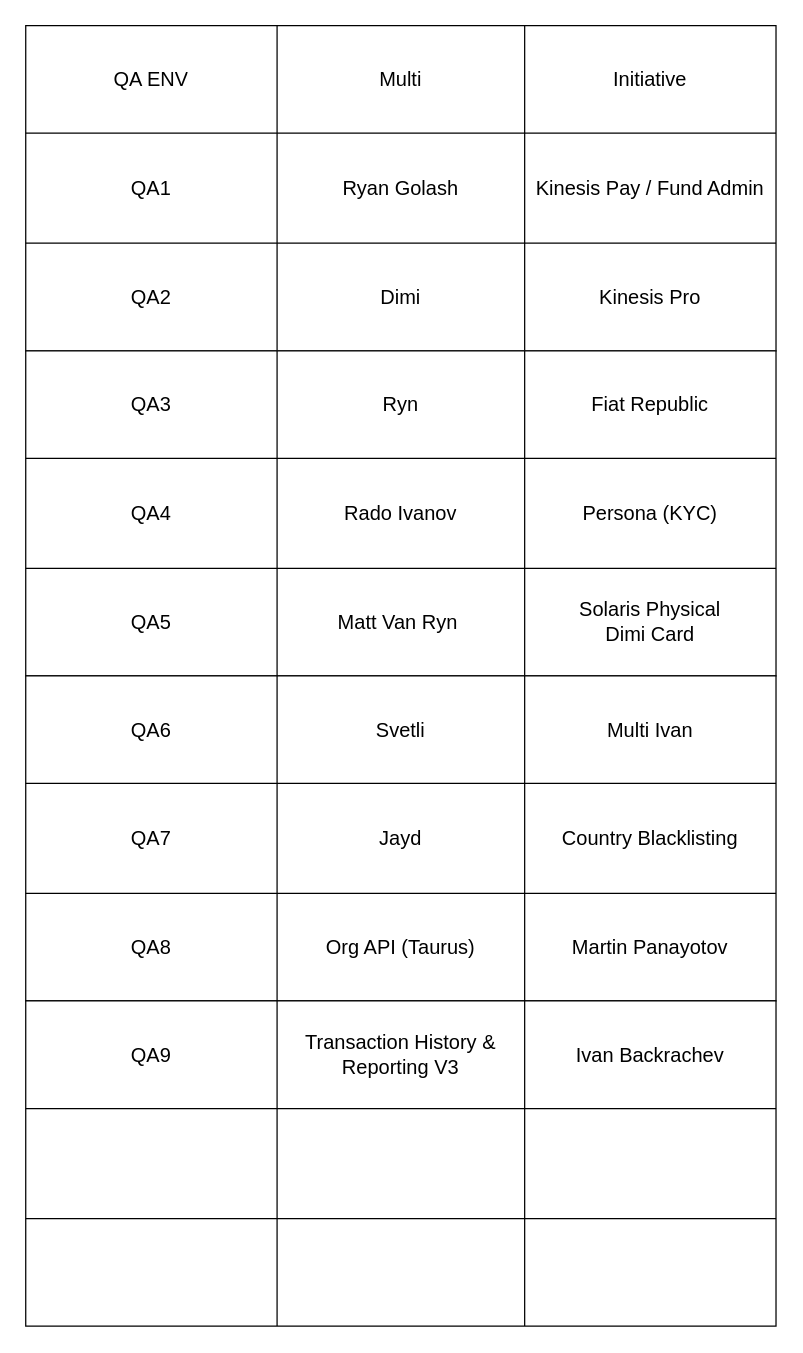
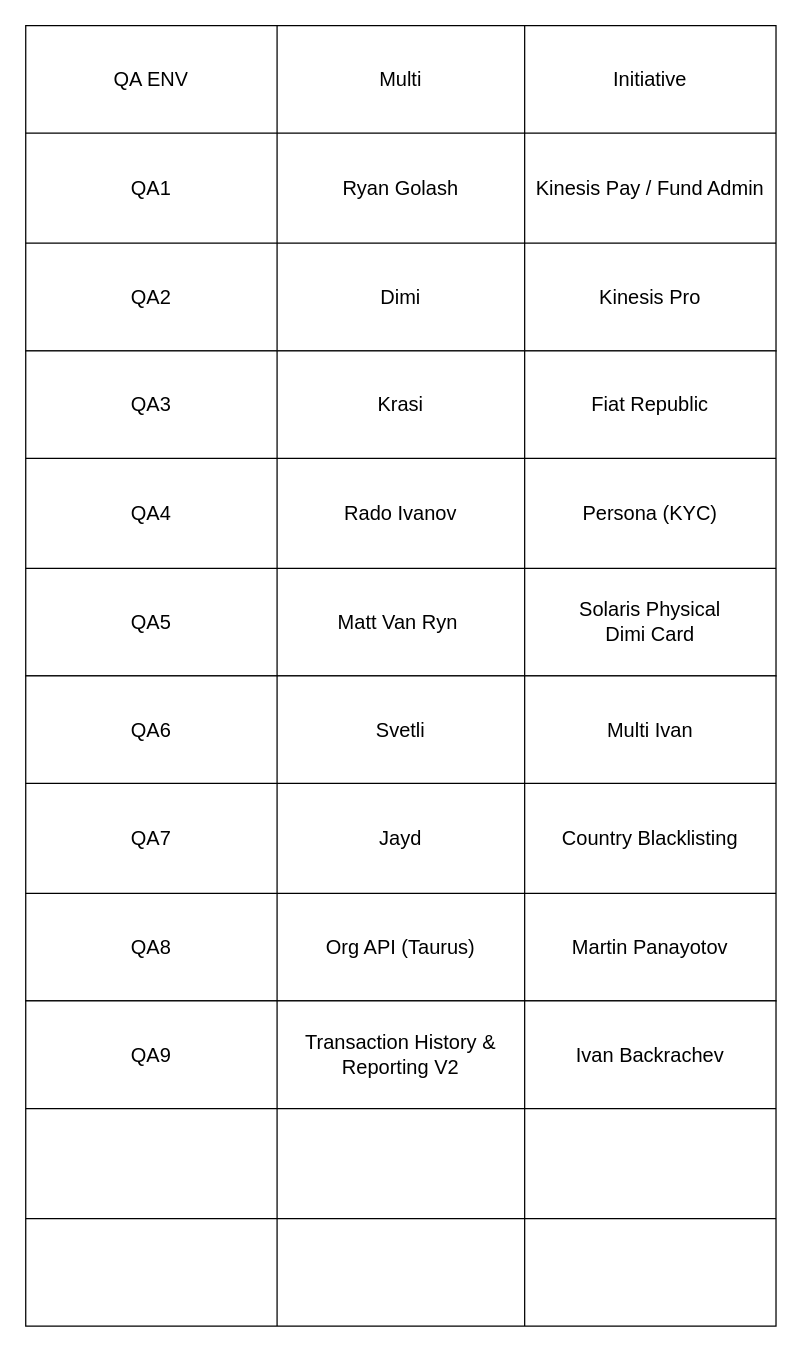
(401, 404) -> (401, 404)
(401, 1054) -> (401, 1054)
